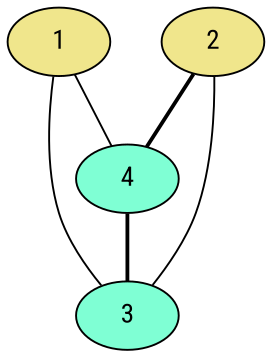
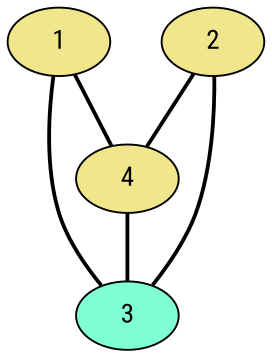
(93, 110) -> (93, 110)
(127, 179) -> (127, 179)
(53, 187) -> (53, 187)
(203, 187) -> (203, 187)
